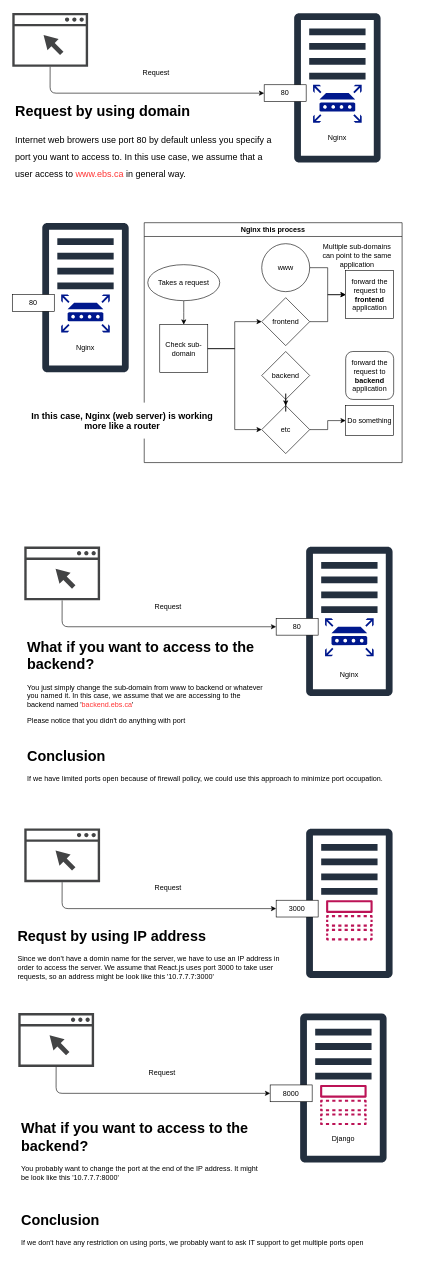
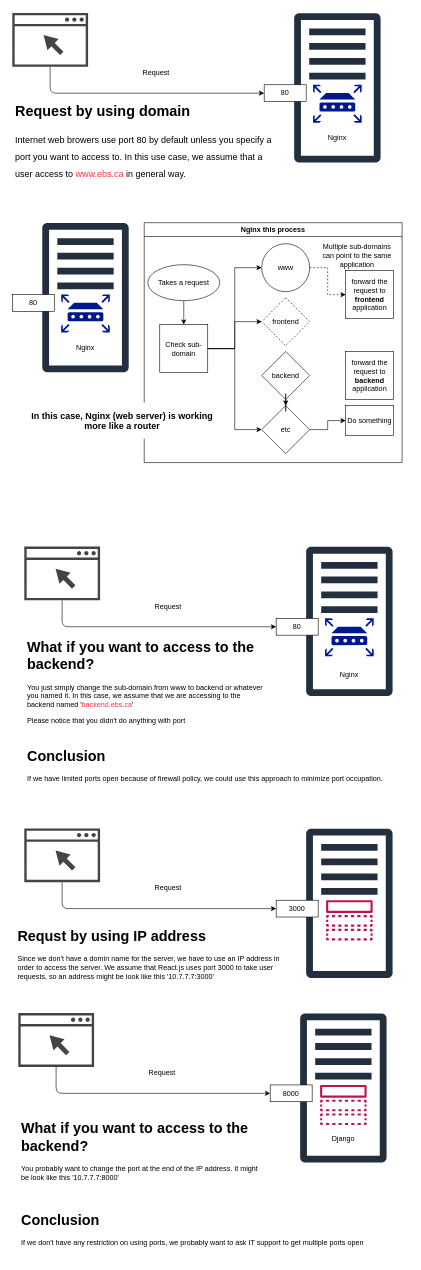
none -> (235, 267)
(328, 271) -> (328, 271)
(328, 317) -> none
(286, 321) -> (286, 321)
(370, 375) -> (370, 375)
